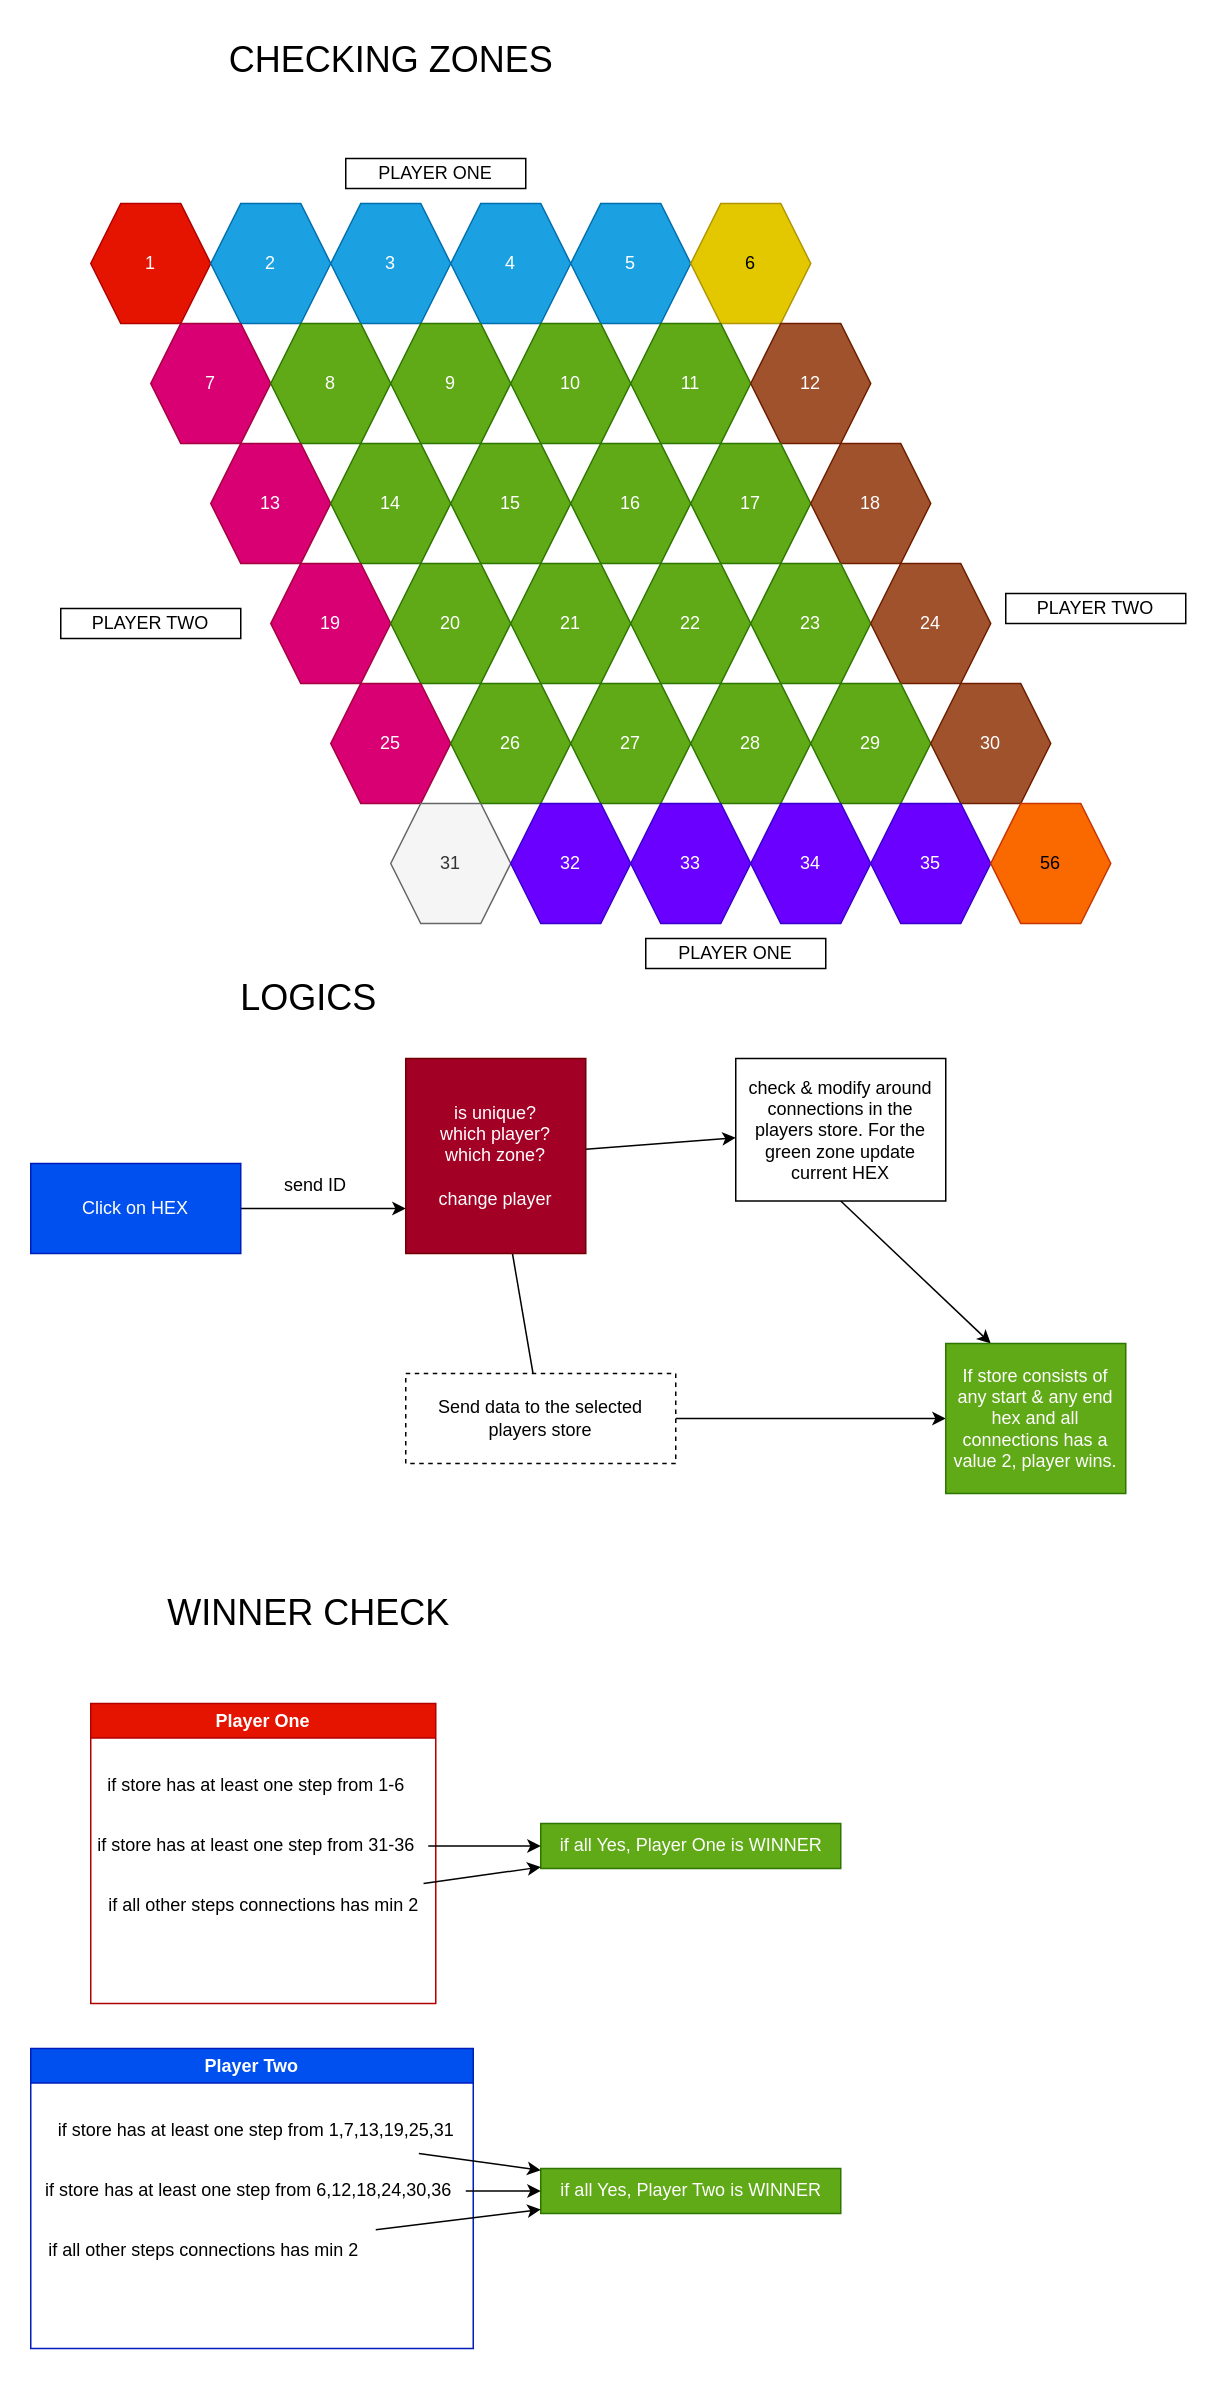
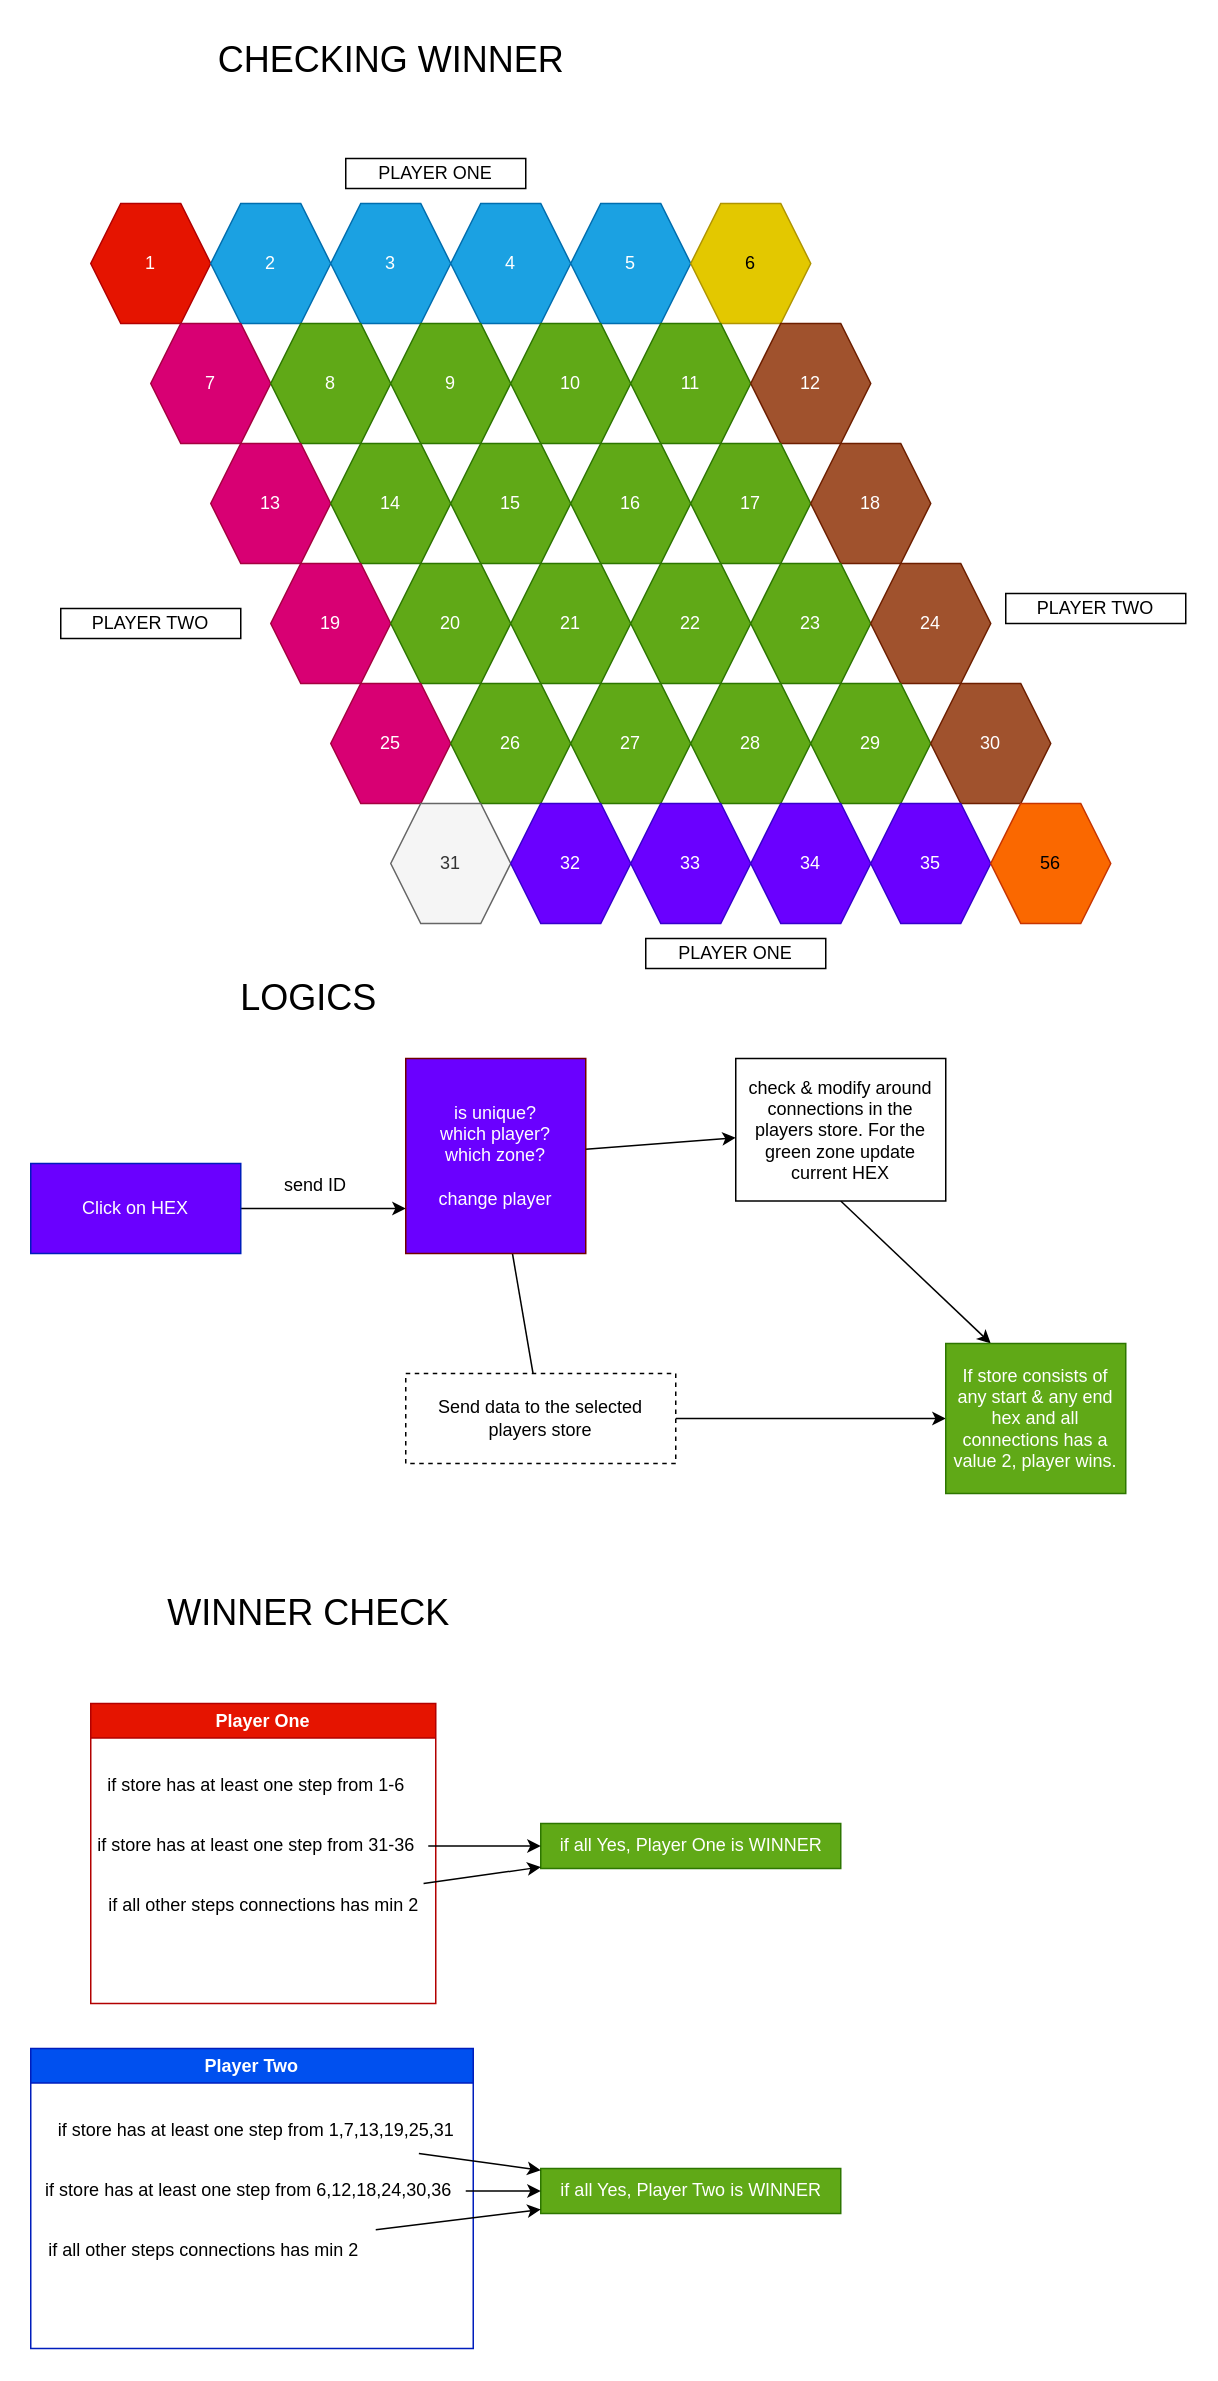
(392, 61) -> (392, 61)
(496, 1156) -> (496, 1156)
(136, 1208) -> (136, 1208)
